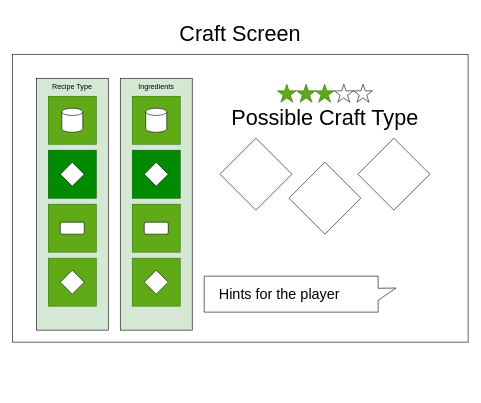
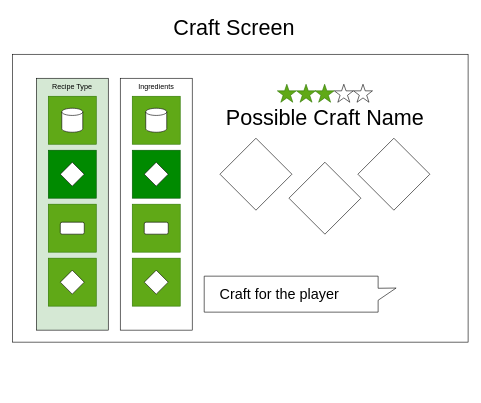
(240, 33) -> (234, 27)
(156, 87) -> (156, 87)
(325, 117) -> (325, 117)
(280, 294) -> (280, 294)
